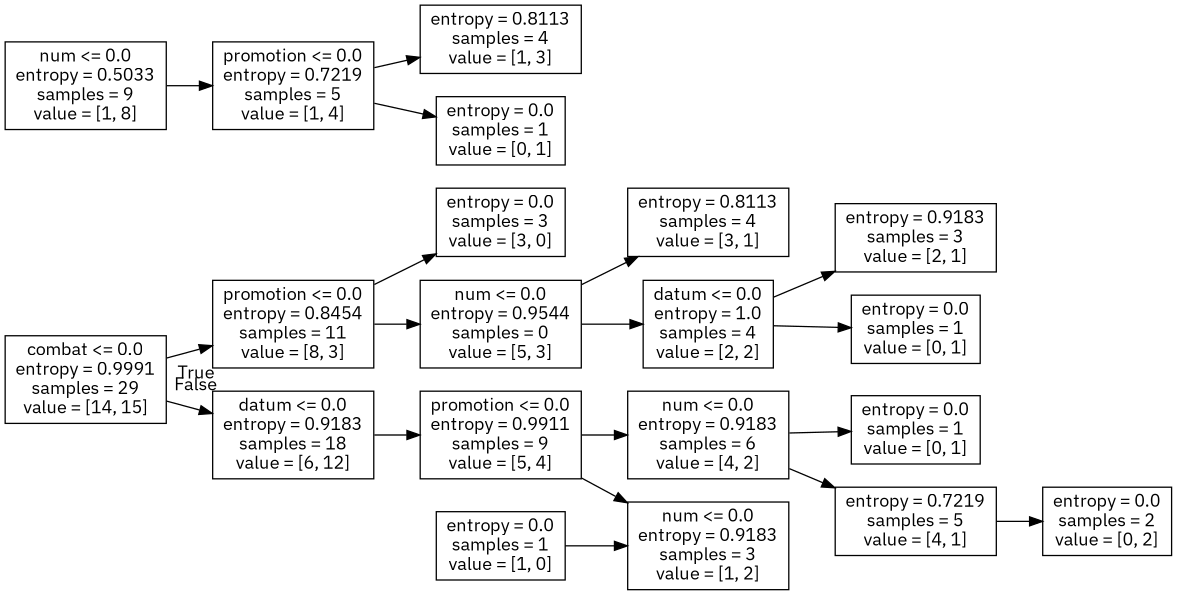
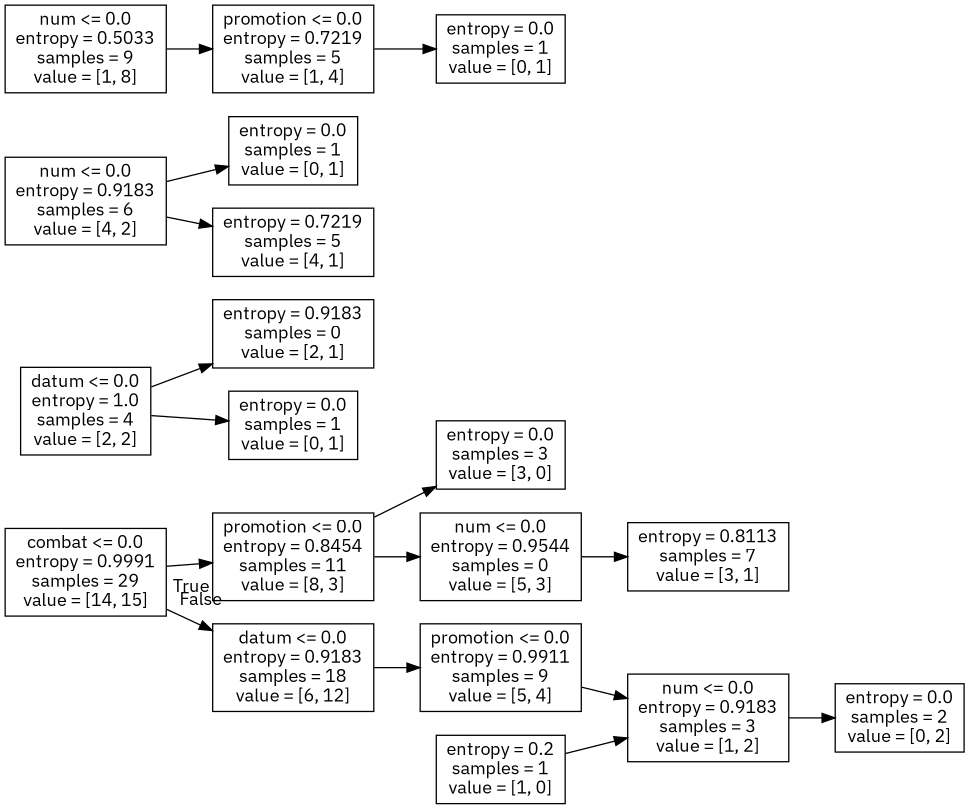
(501, 39) -> none
(708, 222) -> (708, 557)
(916, 238) -> (293, 334)
(606, 324) -> none
(598, 435) -> none
(1013, 521) -> (806, 718)
(501, 546) -> (501, 769)
